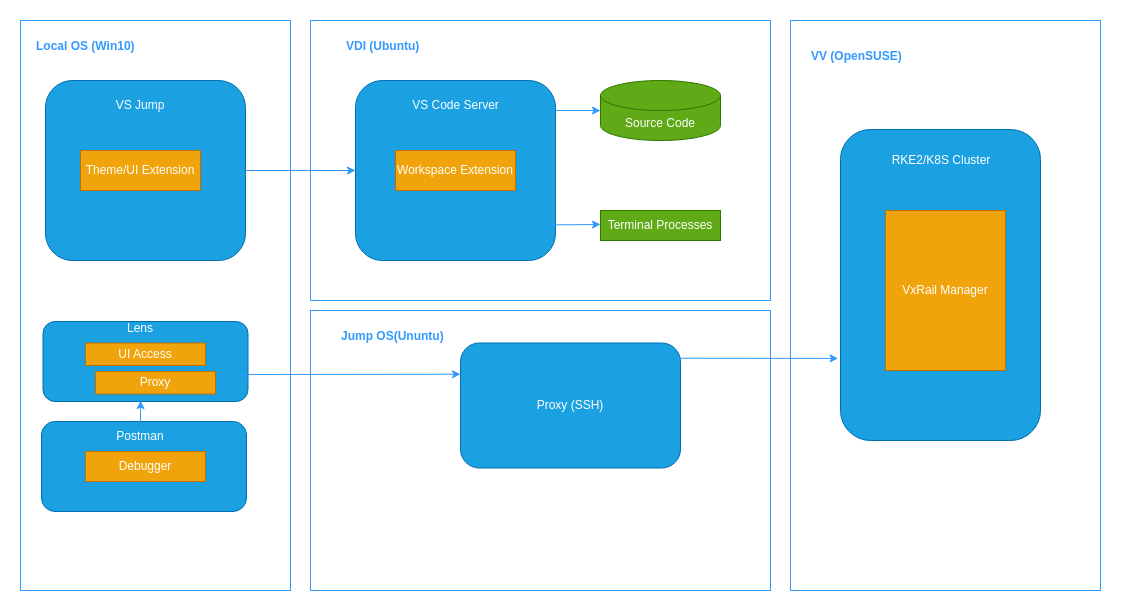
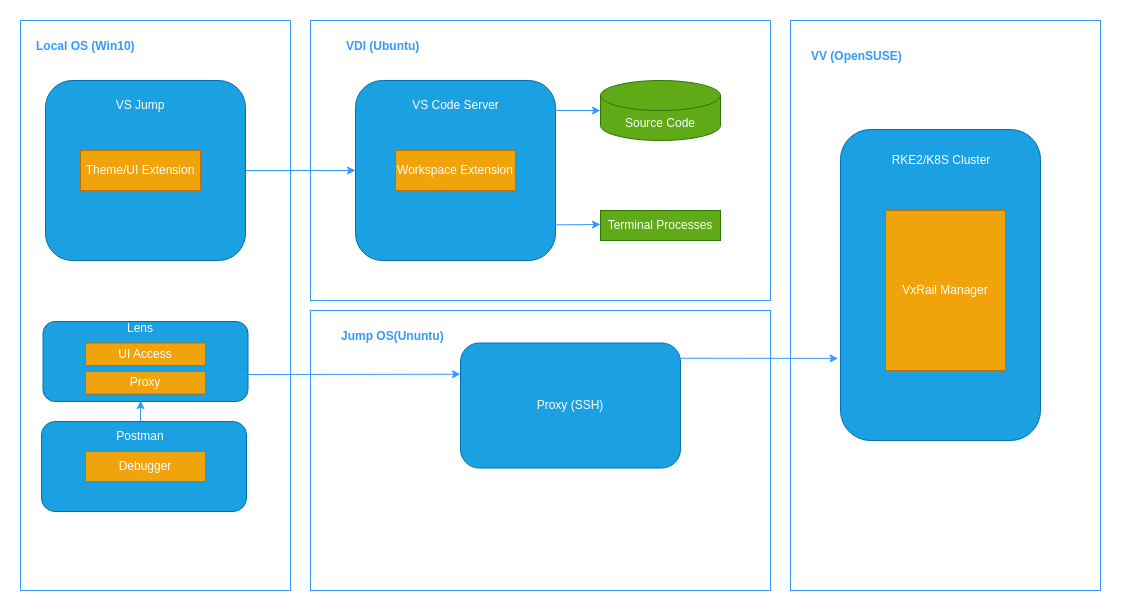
(156, 383) -> (146, 383)
